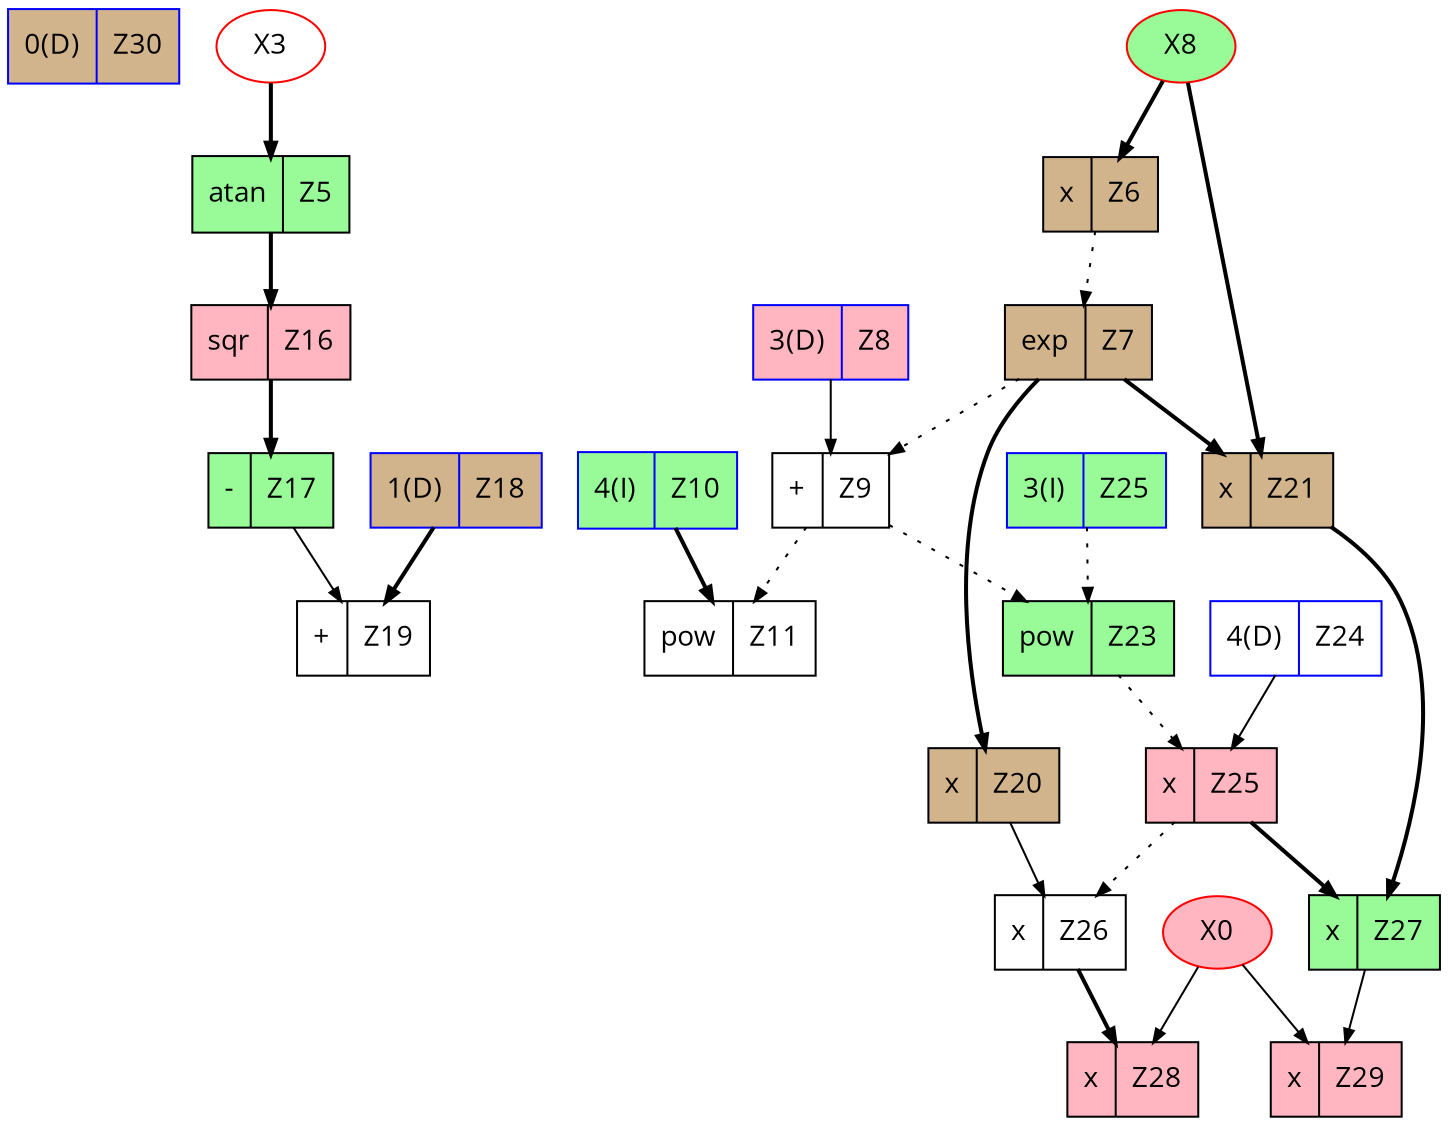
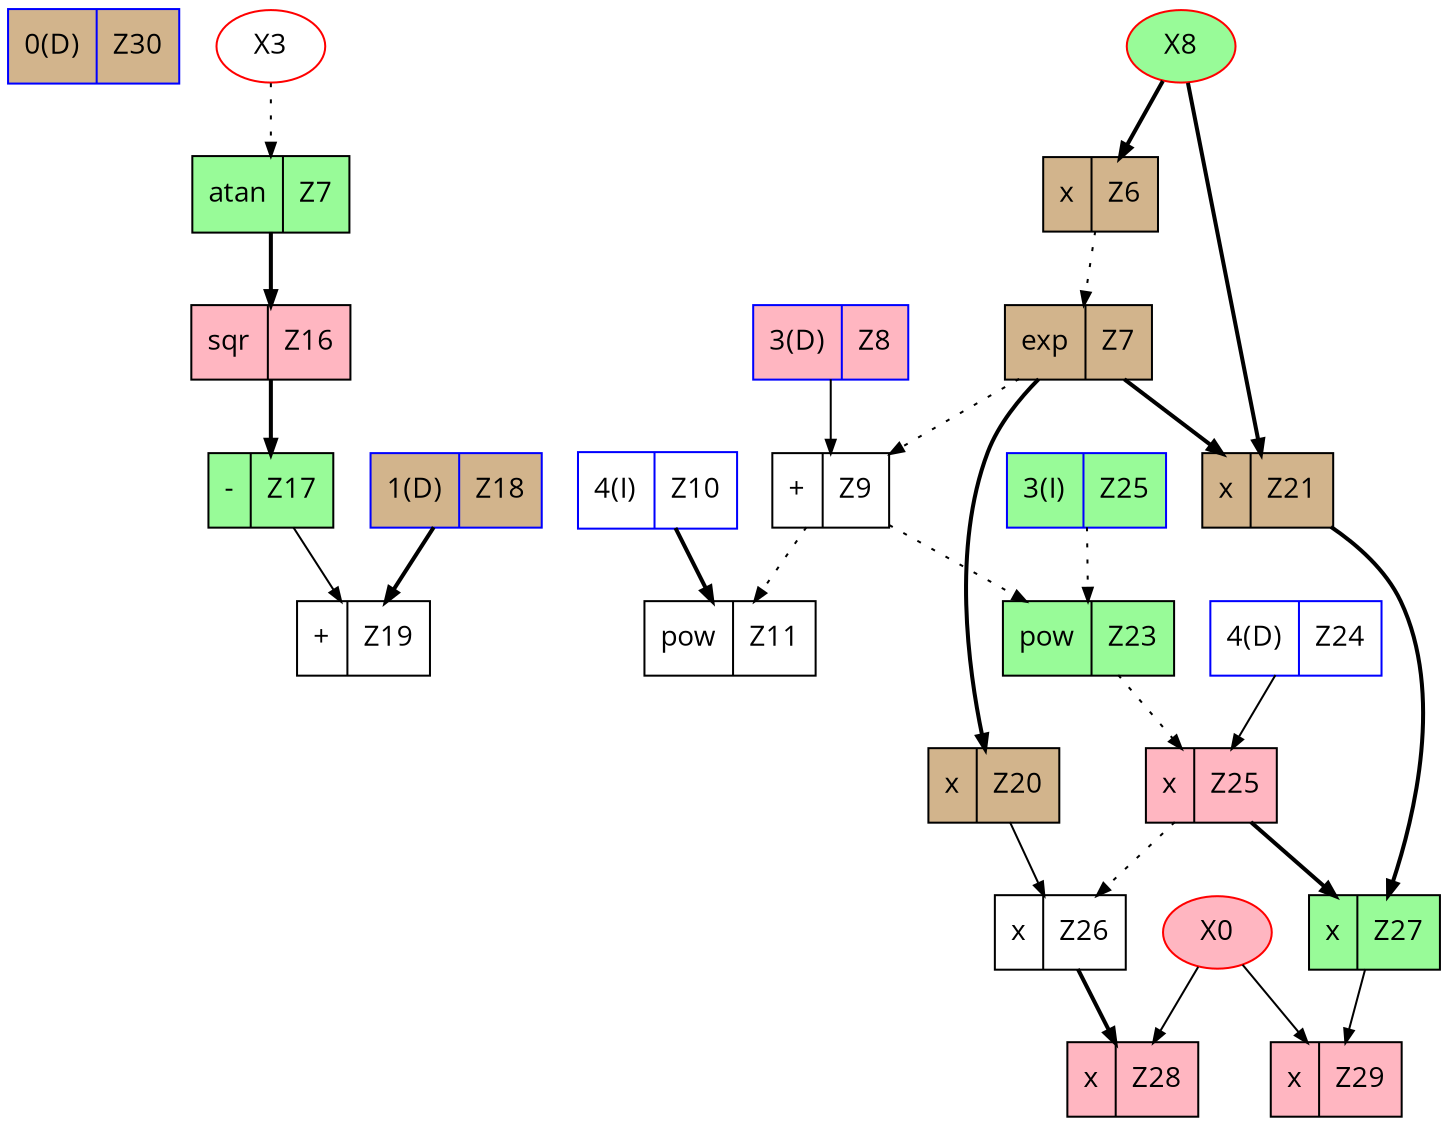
(271, 113) -> (271, 113)
(316, 193) -> (316, 193)
(658, 490) -> (658, 490)
